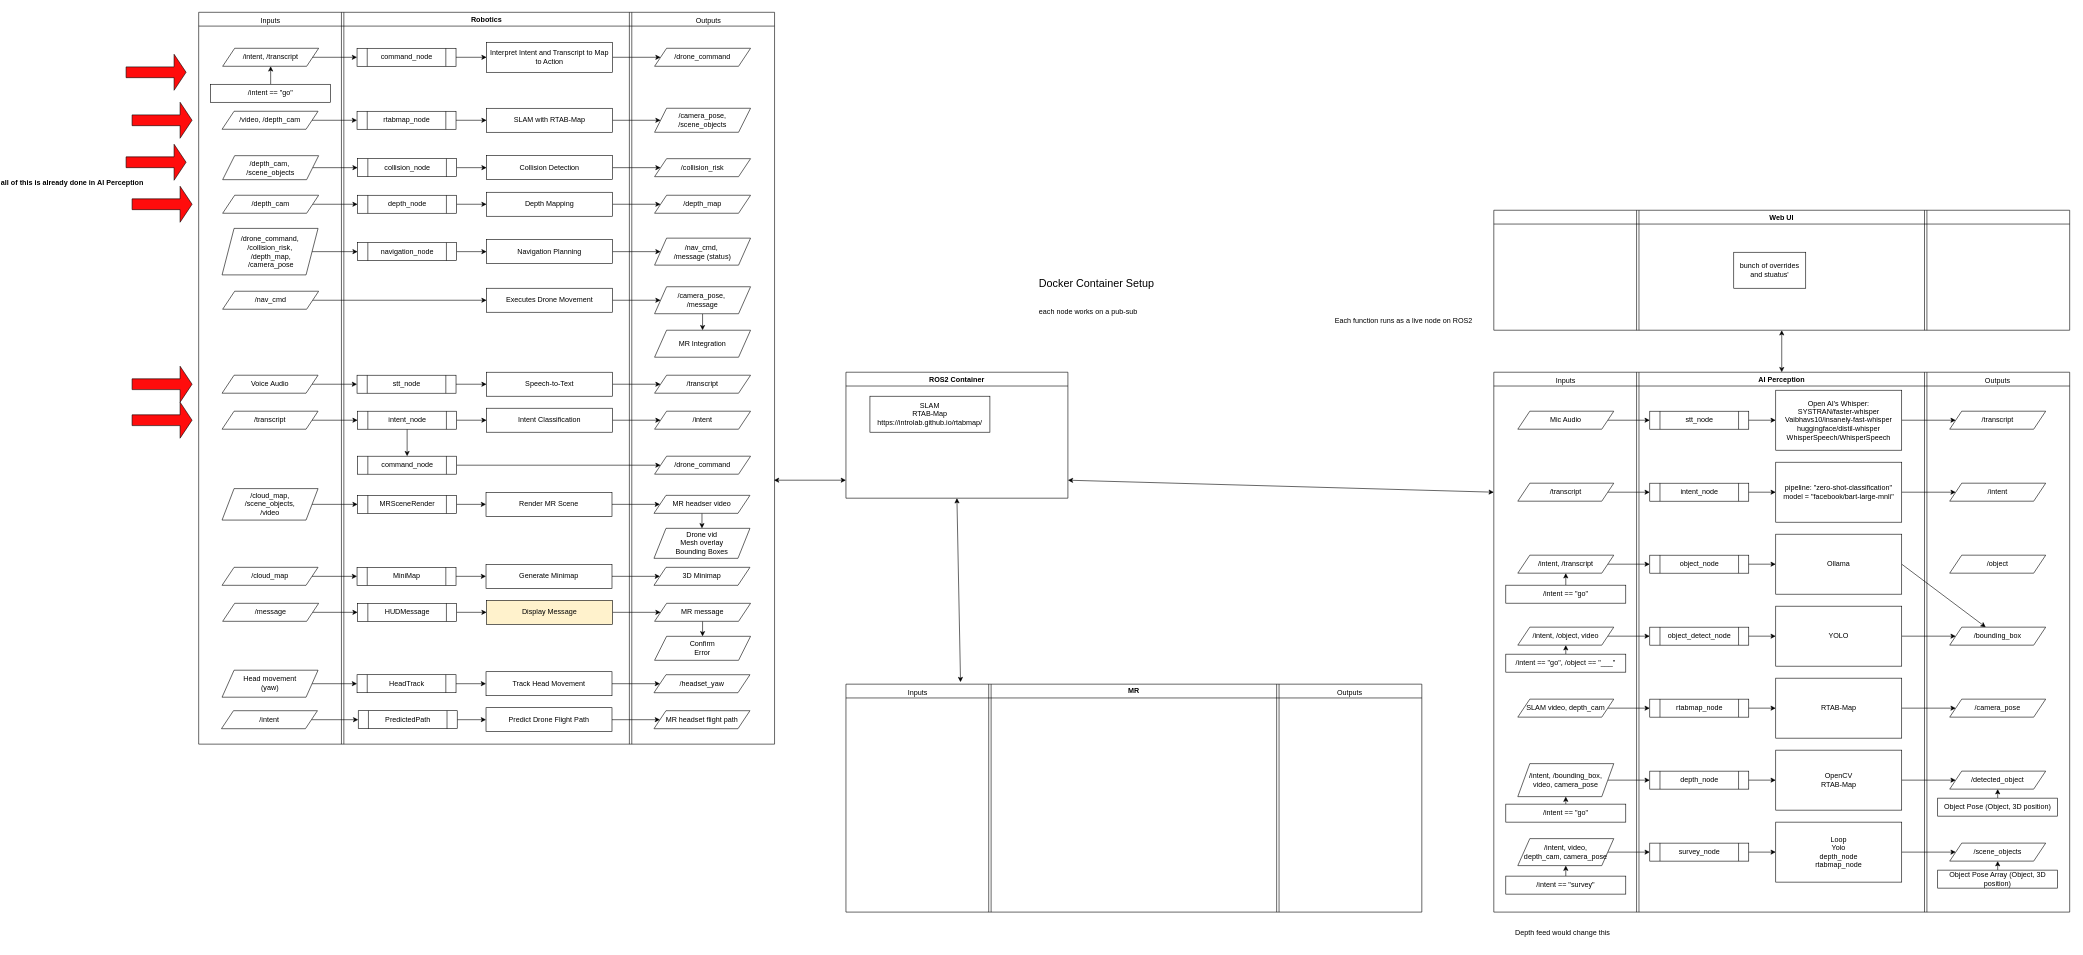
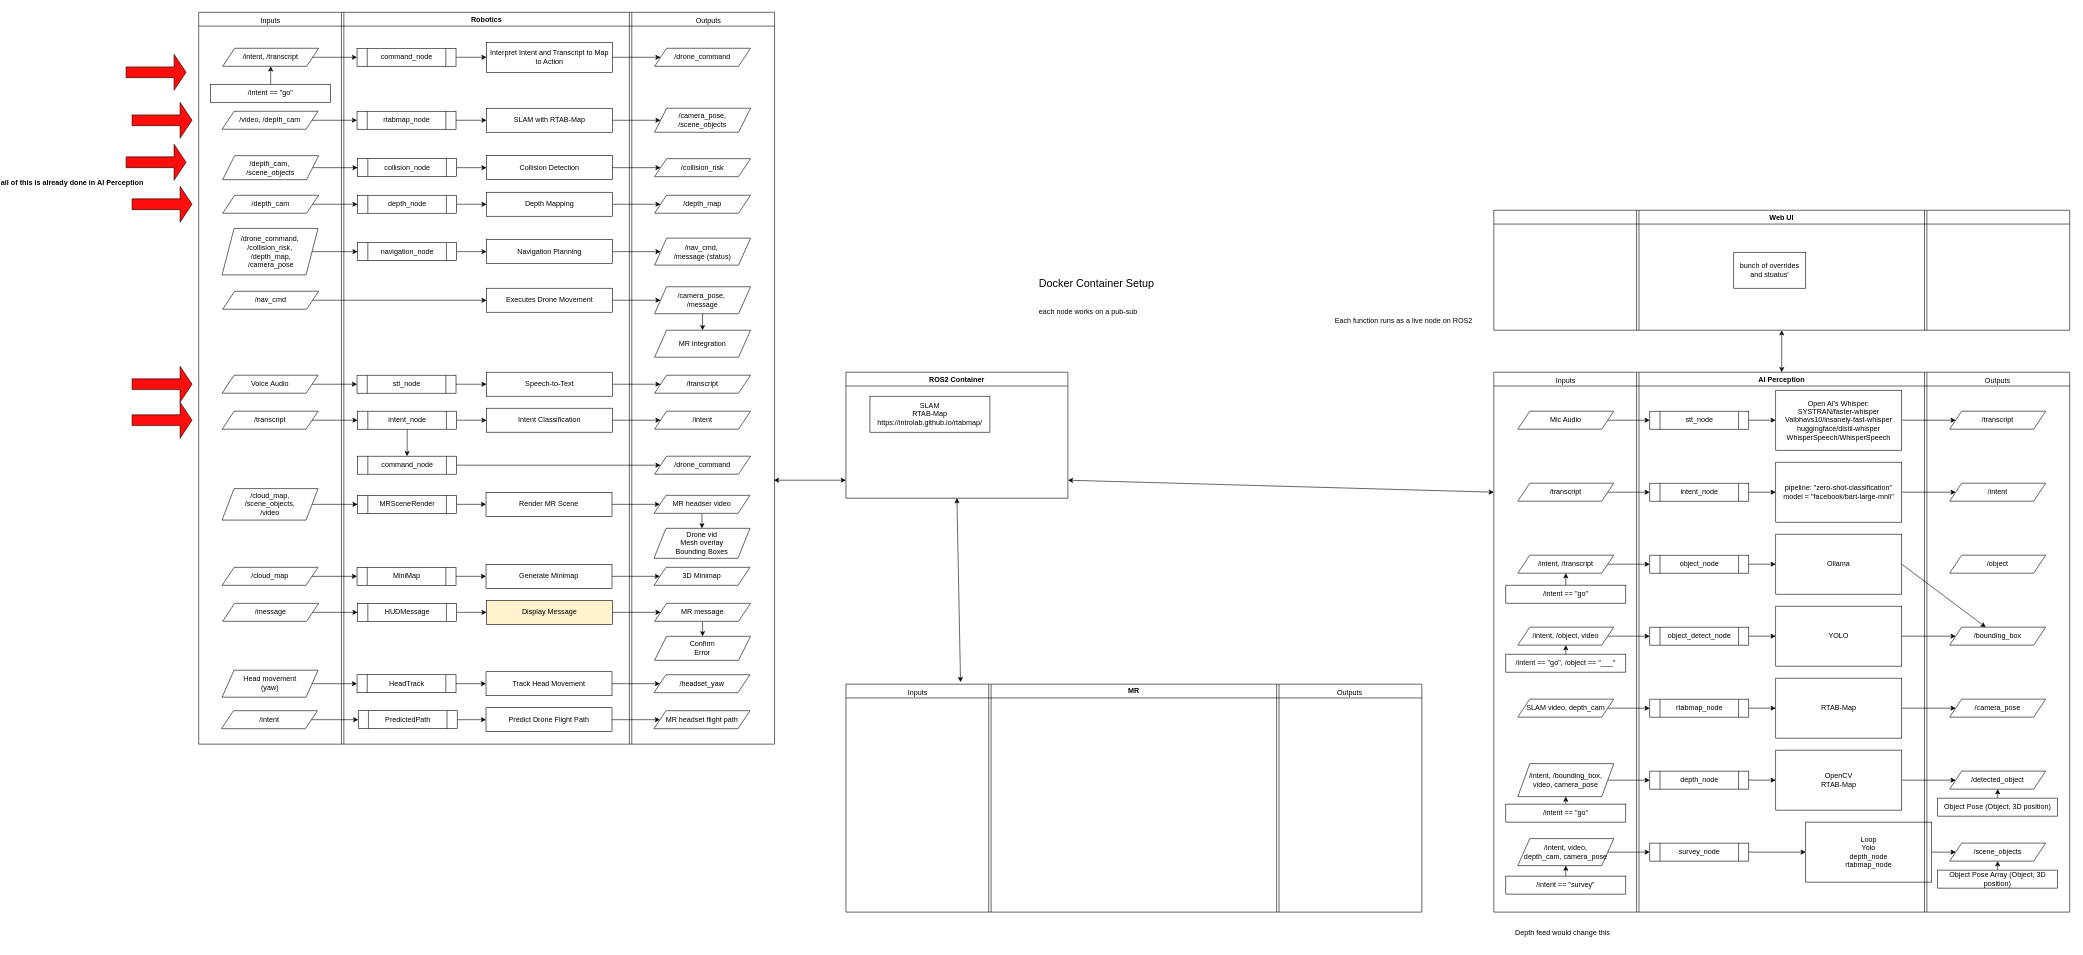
(1839, 852) -> (1869, 852)
